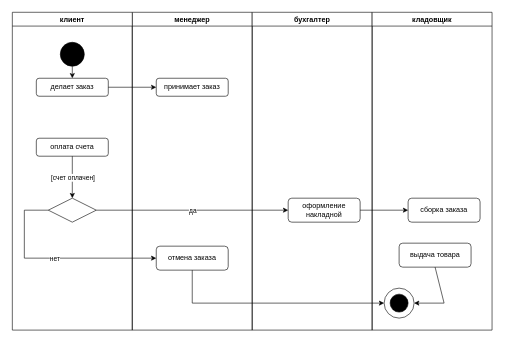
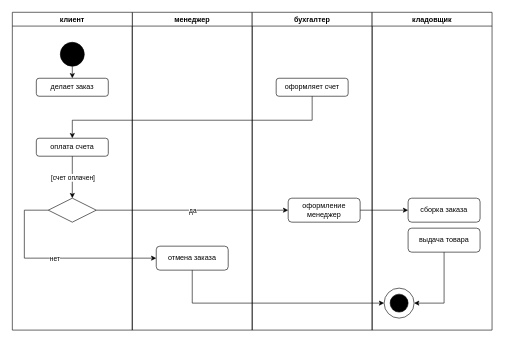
(150, 87) -> none
(192, 87) -> none
none -> (312, 87)
none -> (72, 120)
(324, 210) -> (324, 210)
(435, 255) -> (444, 240)
